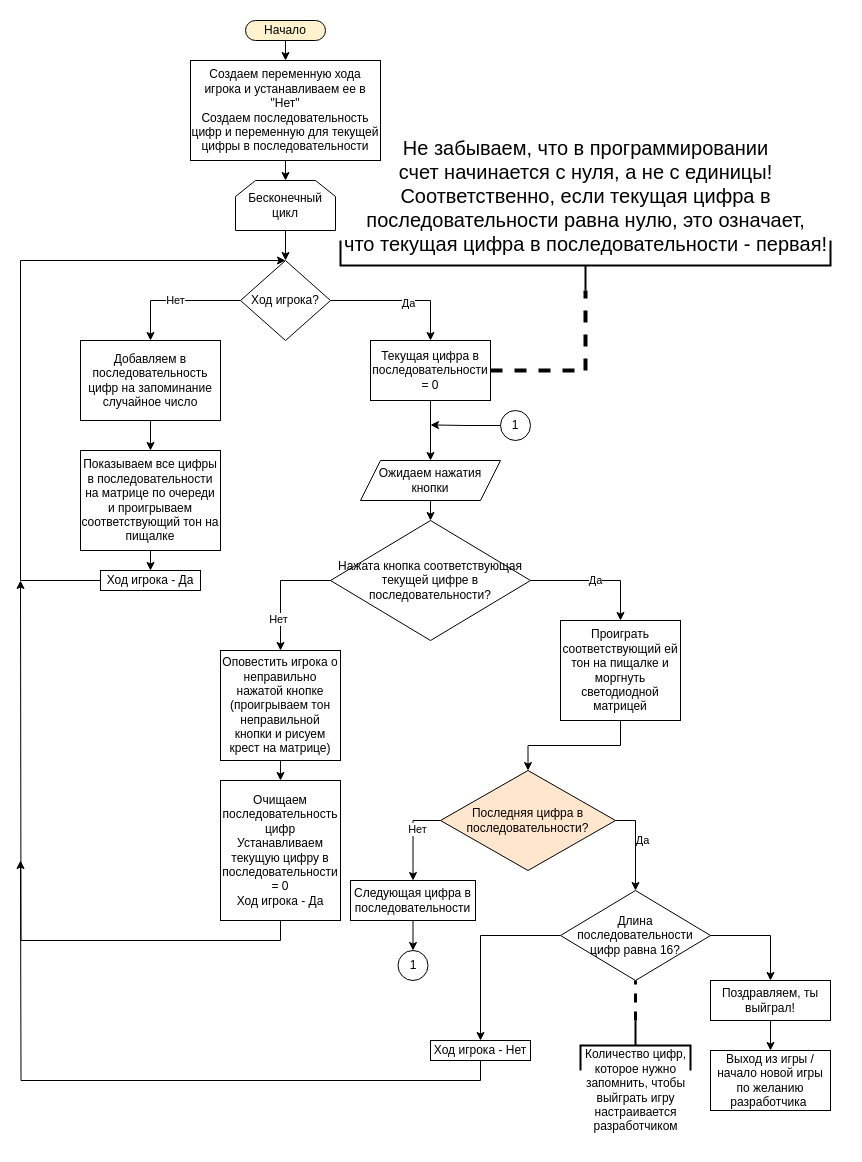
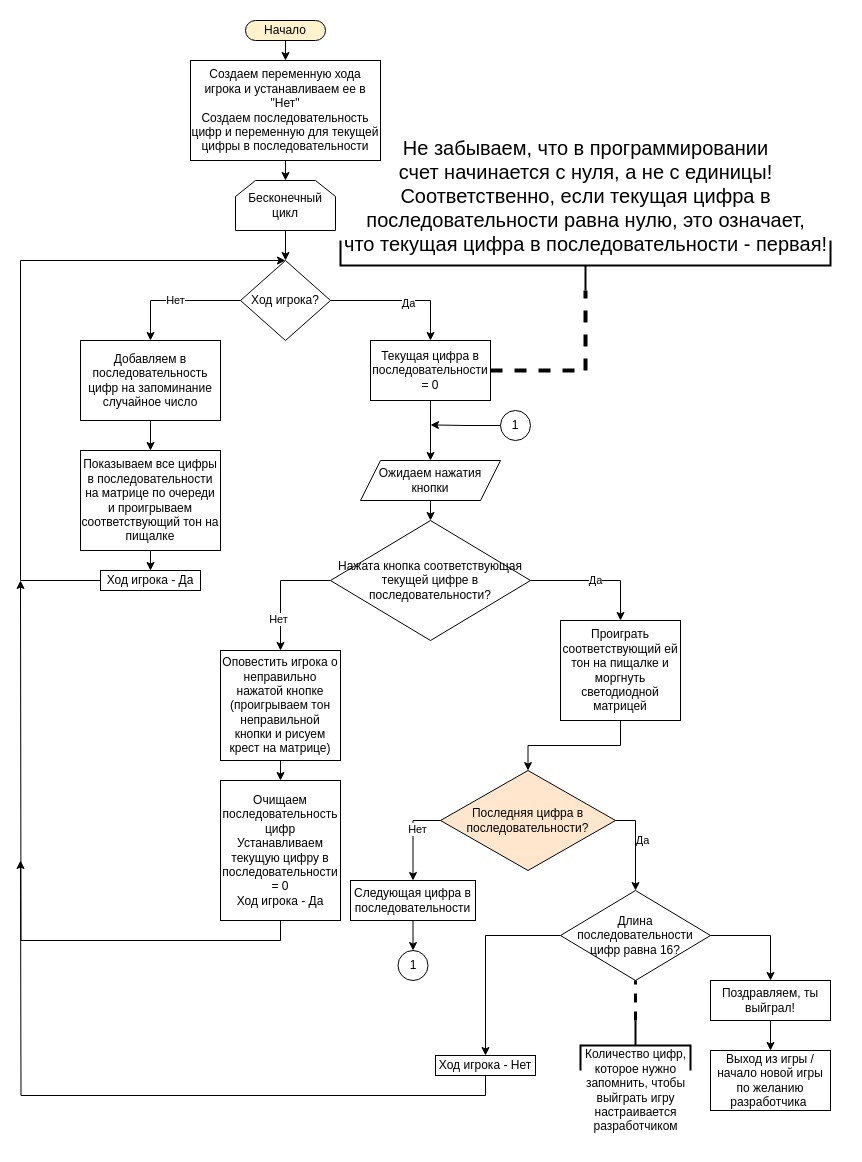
(481, 1051) -> (486, 1066)
